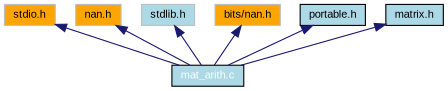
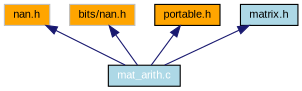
(30, 15) -> none
(168, 15) -> none
(333, 15) -> (187, 15)
